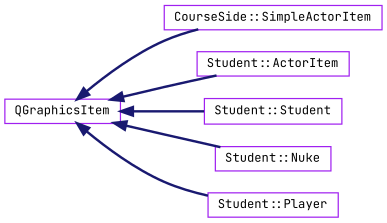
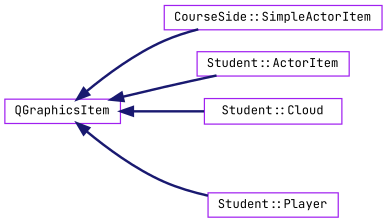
(273, 111) -> (273, 111)
(273, 159) -> none
